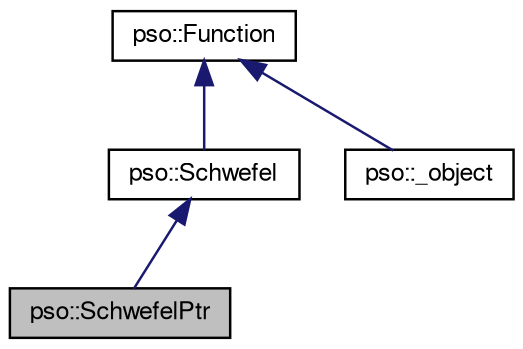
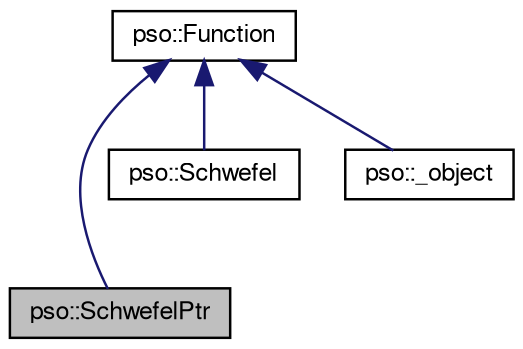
(155, 255) -> (82, 172)
